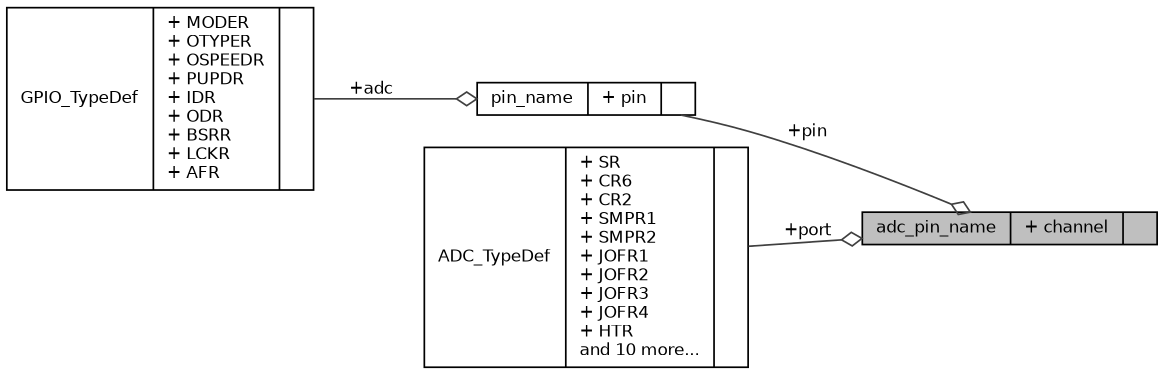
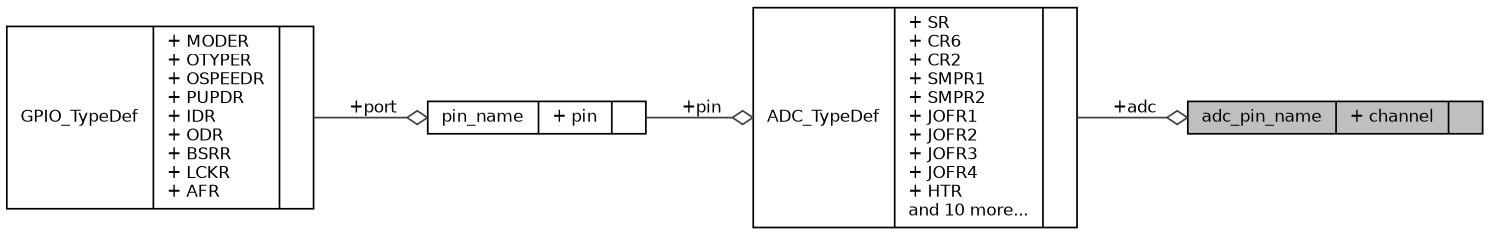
(369, 89) -> (371, 108)
(818, 153) -> (689, 118)
(805, 231) -> (1132, 108)
